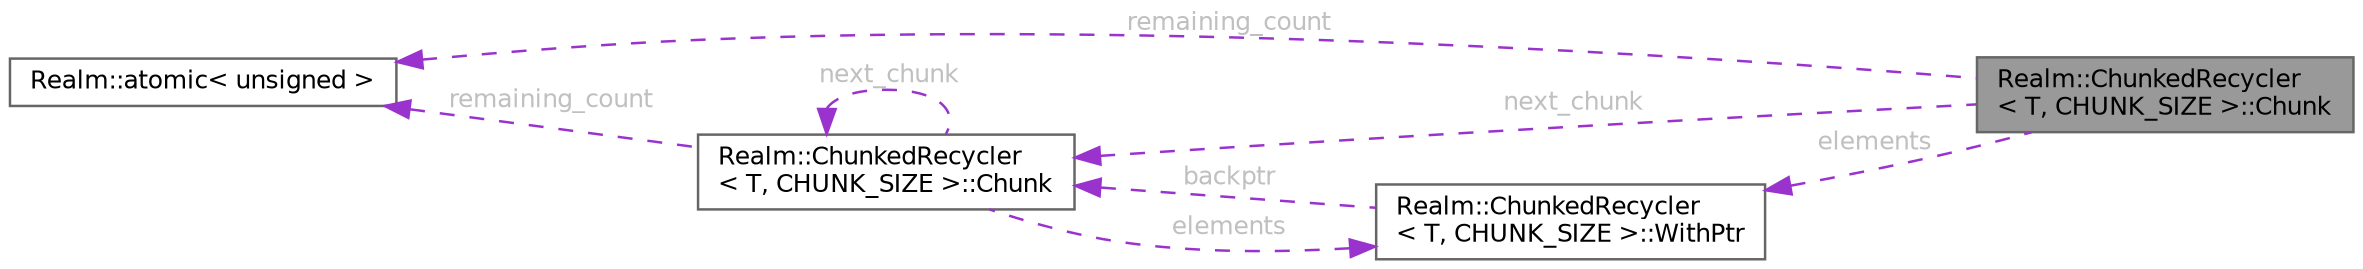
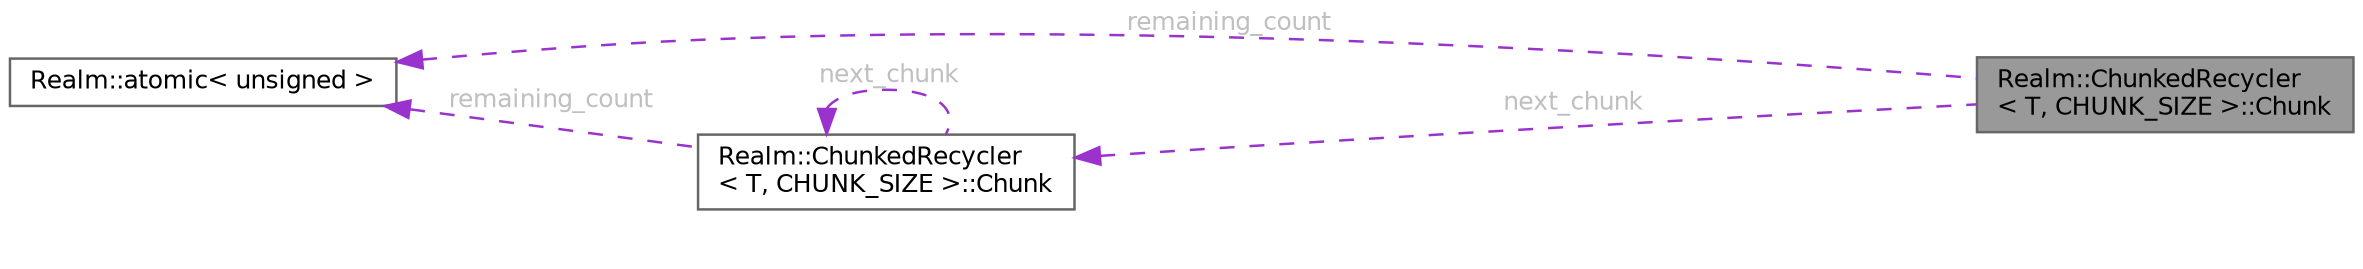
(1571, 222) -> none
